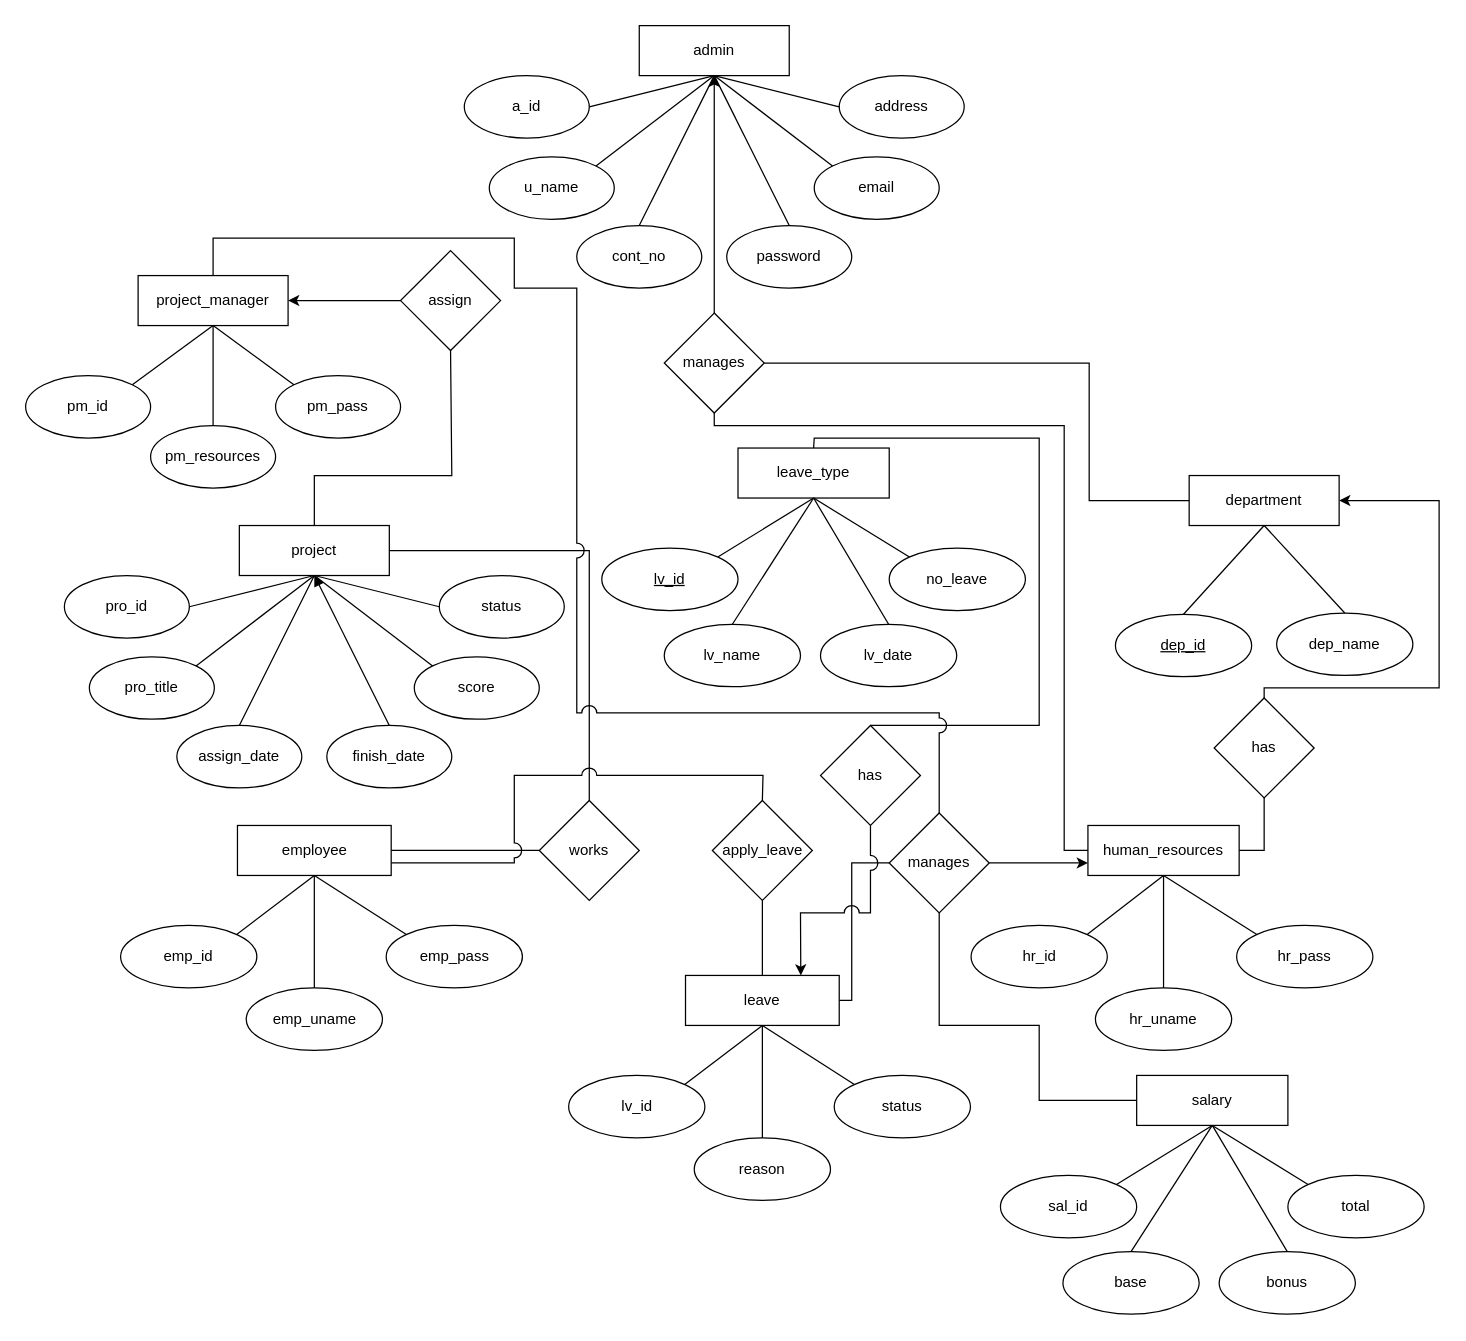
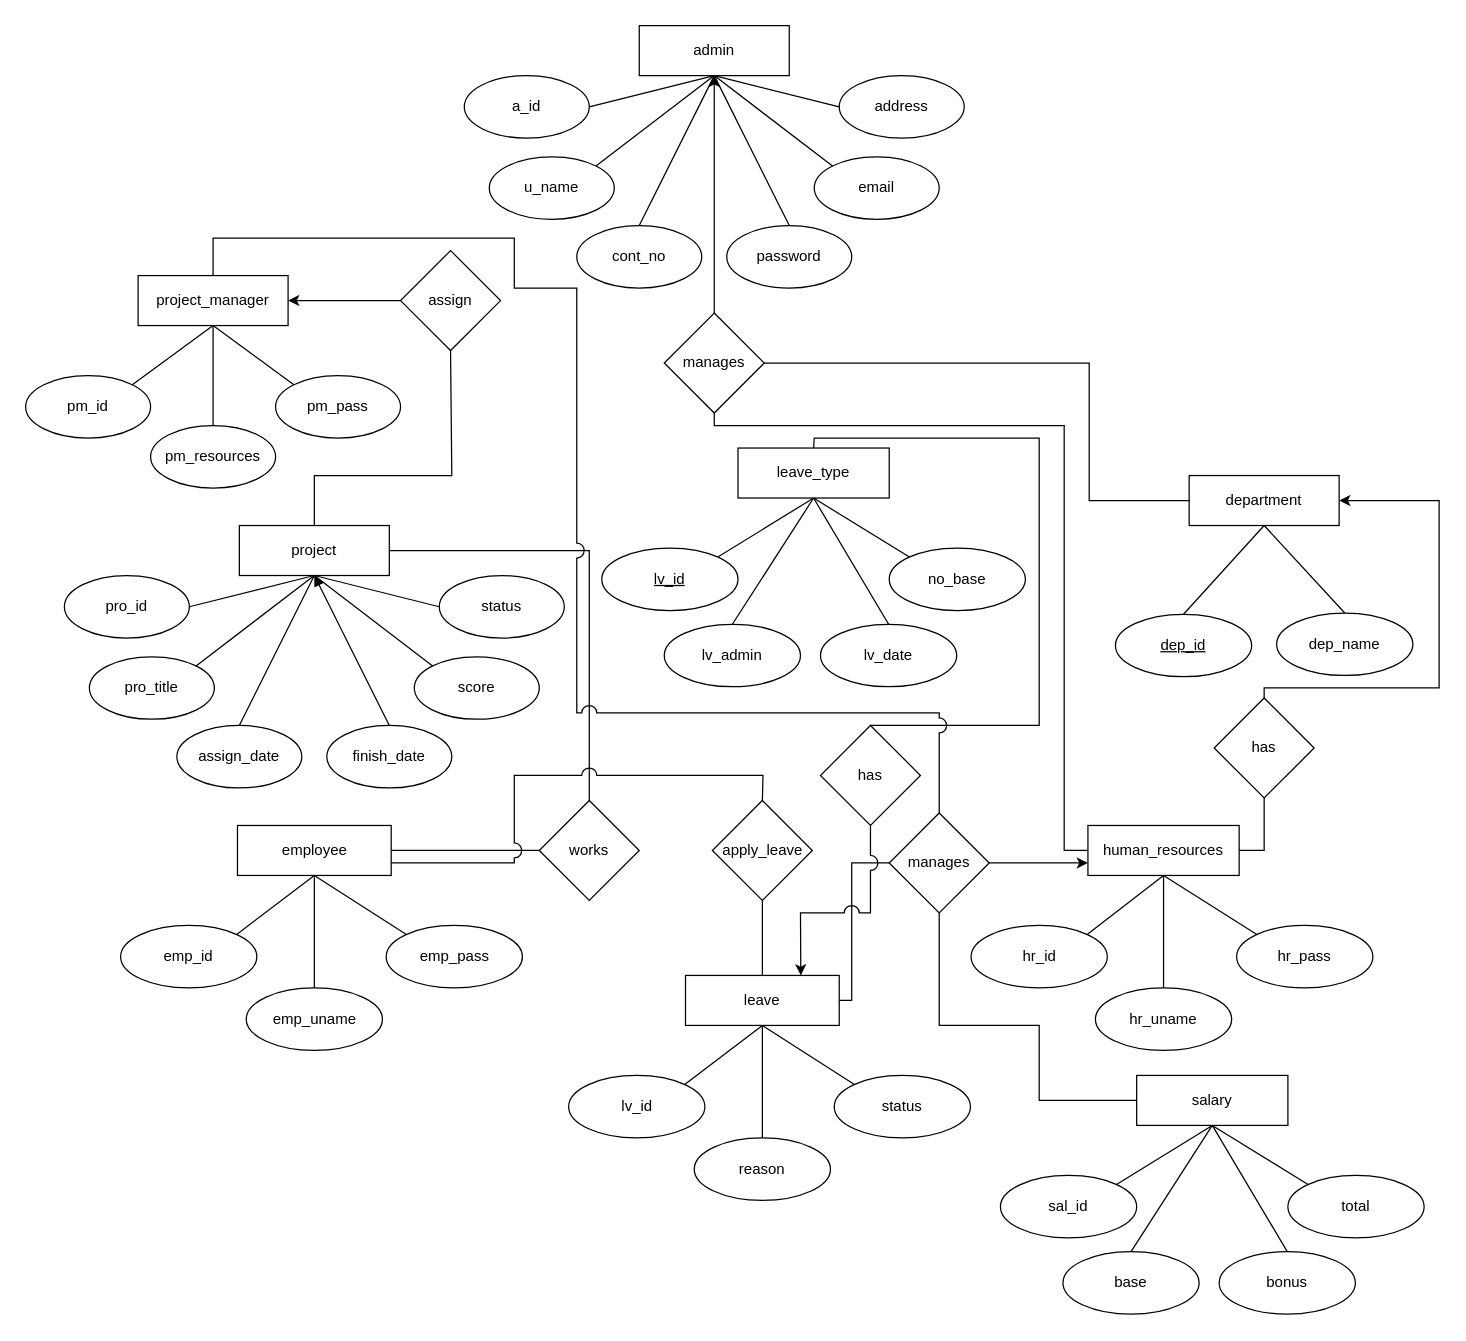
(958, 579) -> (958, 579)
(733, 656) -> (733, 656)
